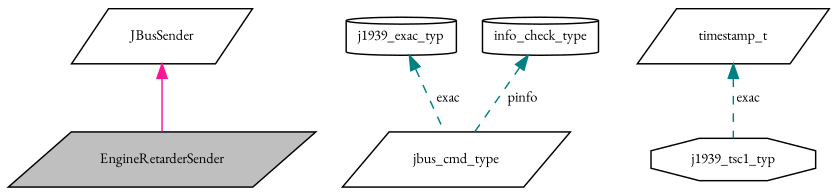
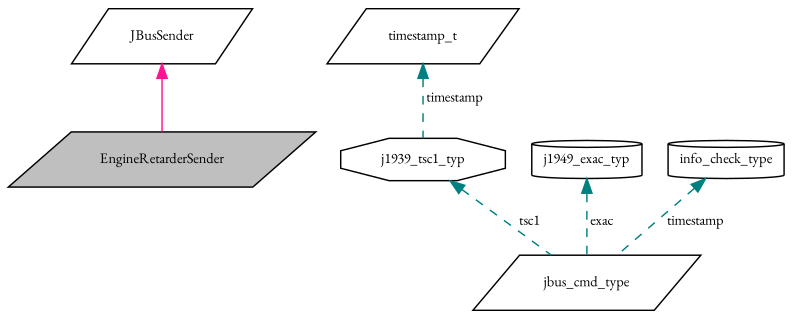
(401, 36) -> (587, 160)
(522, 98) -> (694, 221)
(747, 98) -> (453, 98)
none -> (507, 222)
